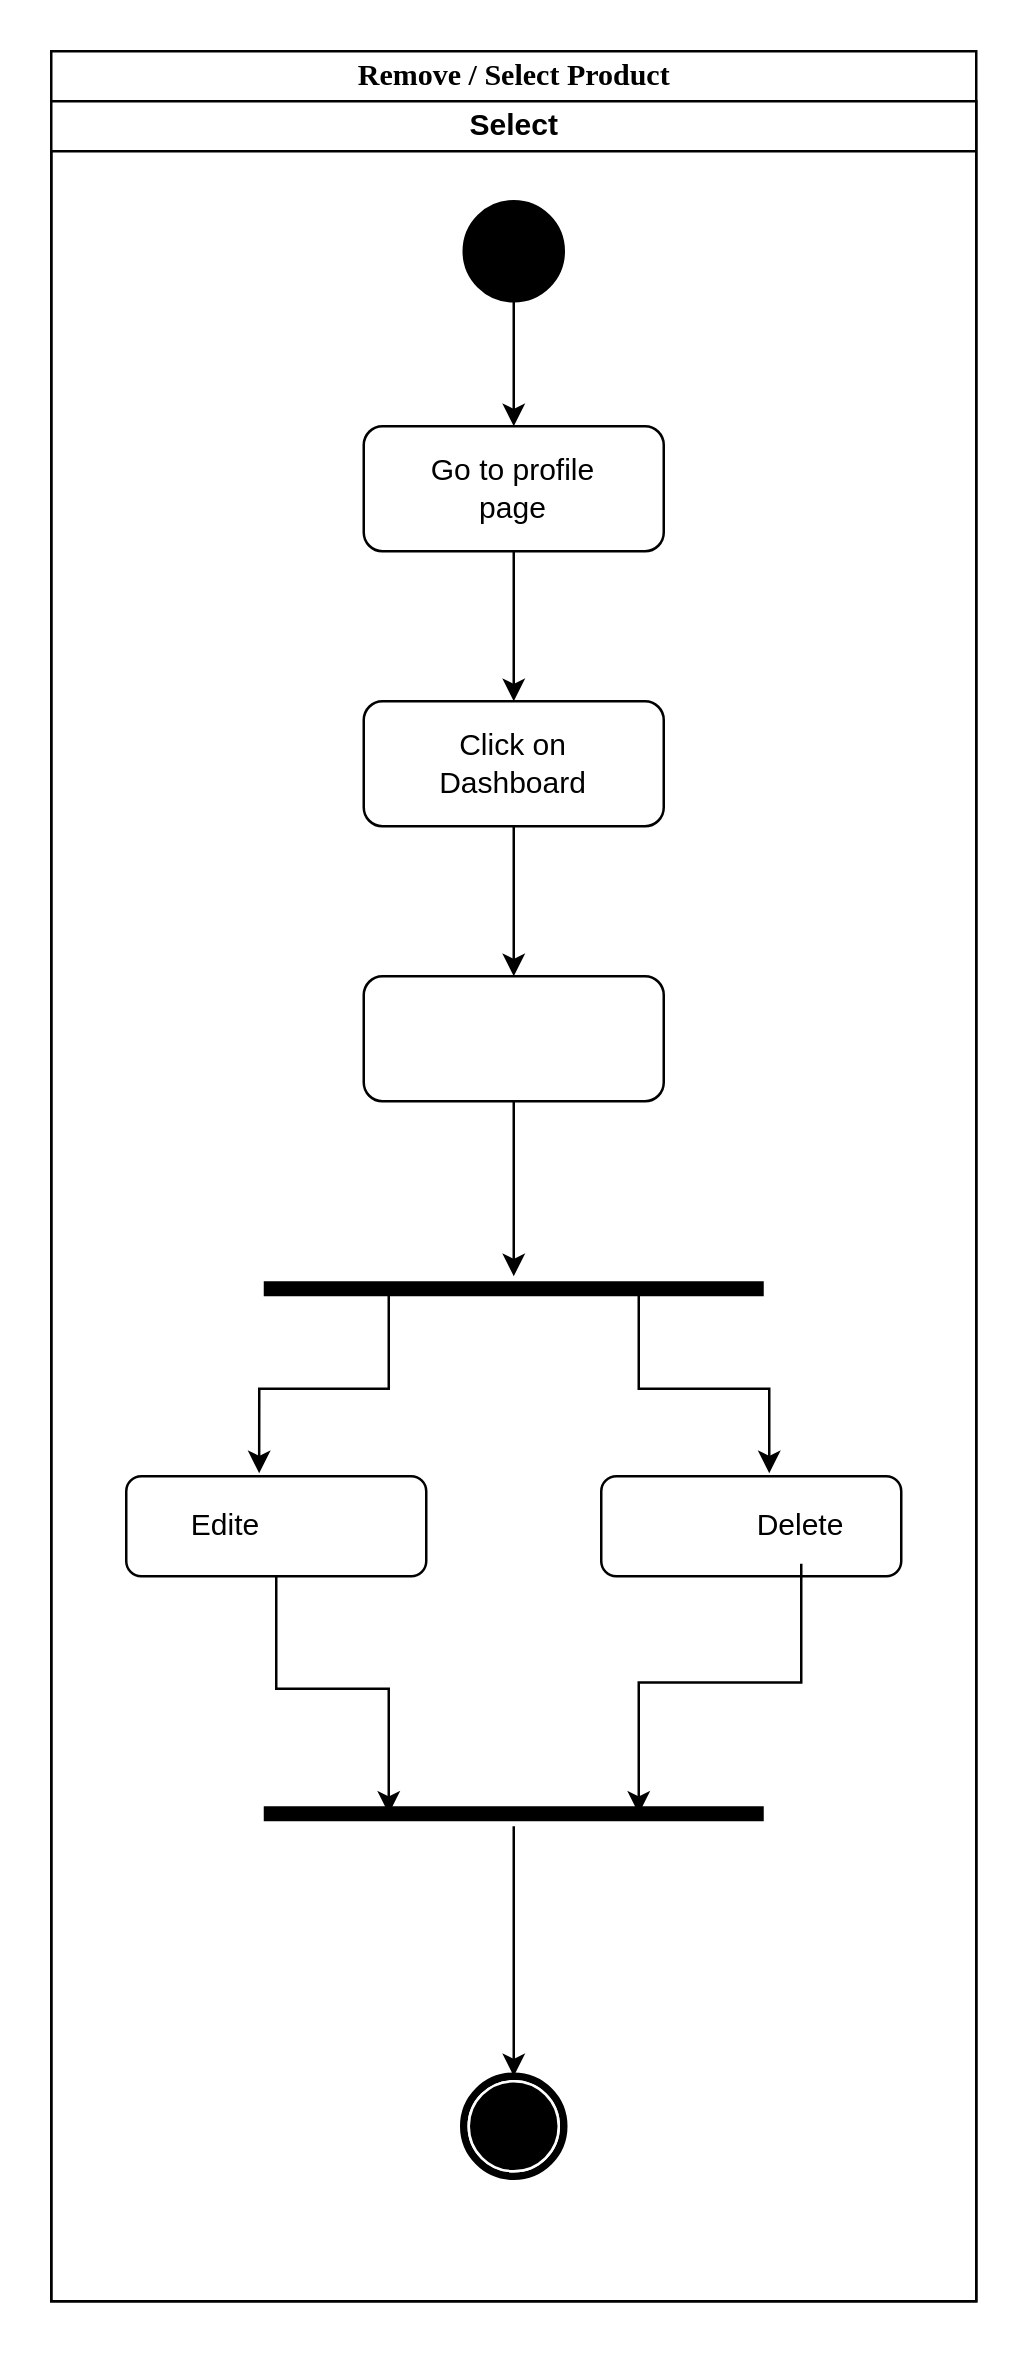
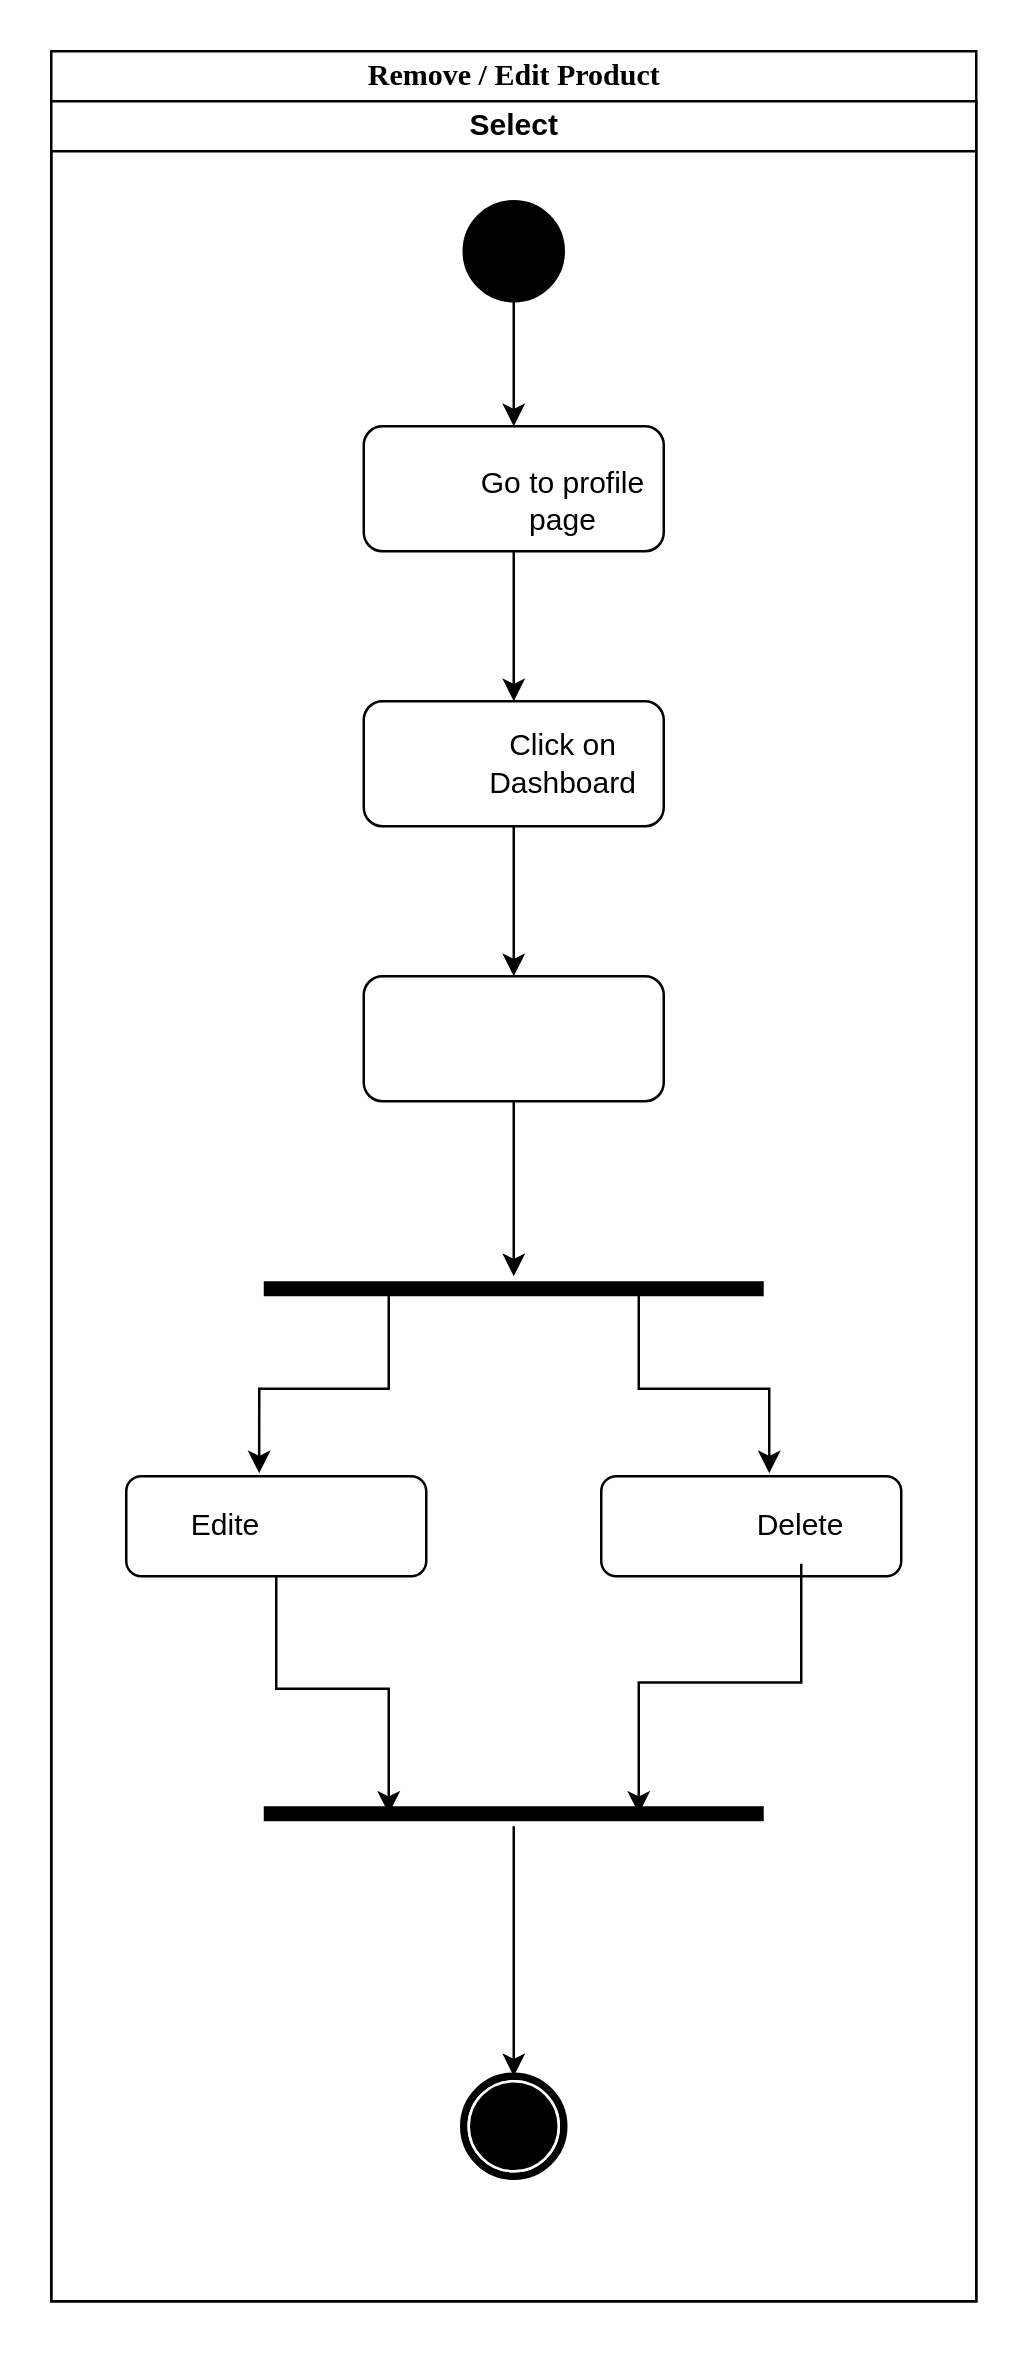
(515, 76) -> (515, 76)
(514, 489) -> (564, 501)
(514, 764) -> (564, 764)
